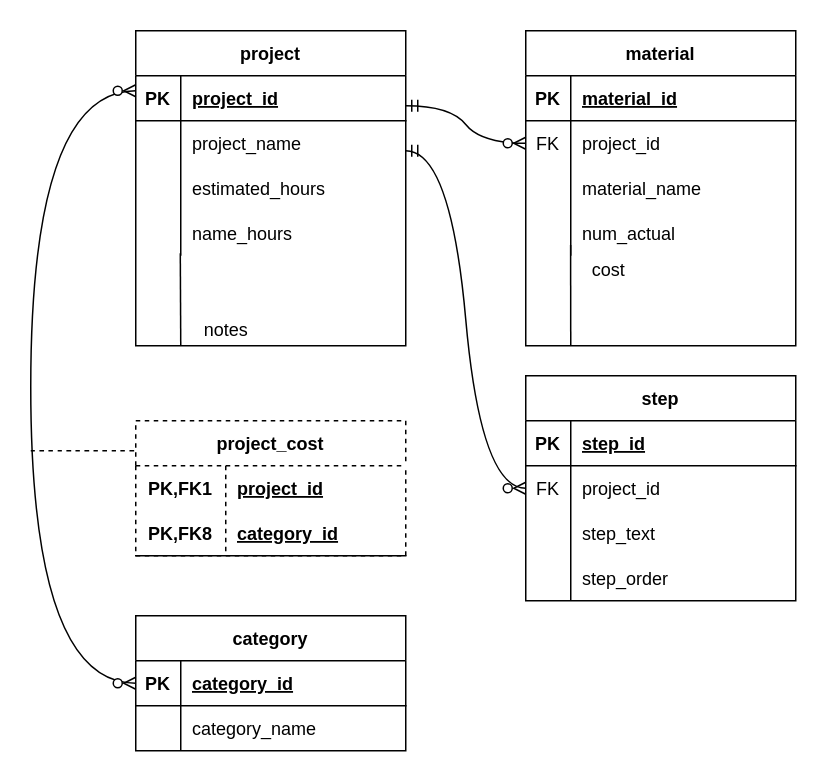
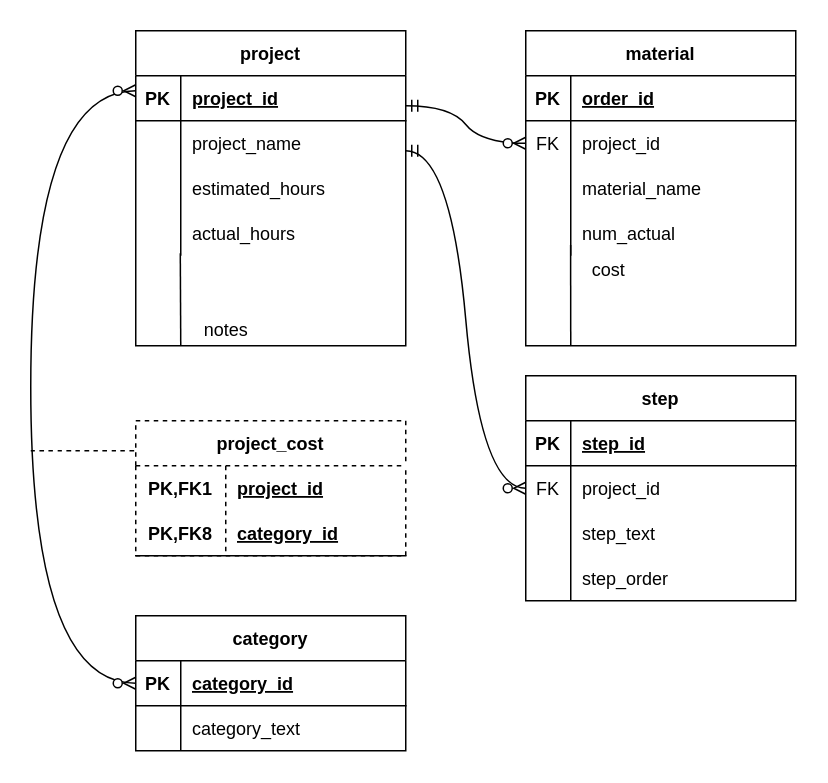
(630, 99) -> (620, 99)
(242, 234) -> (250, 234)
(258, 729) -> (258, 729)
